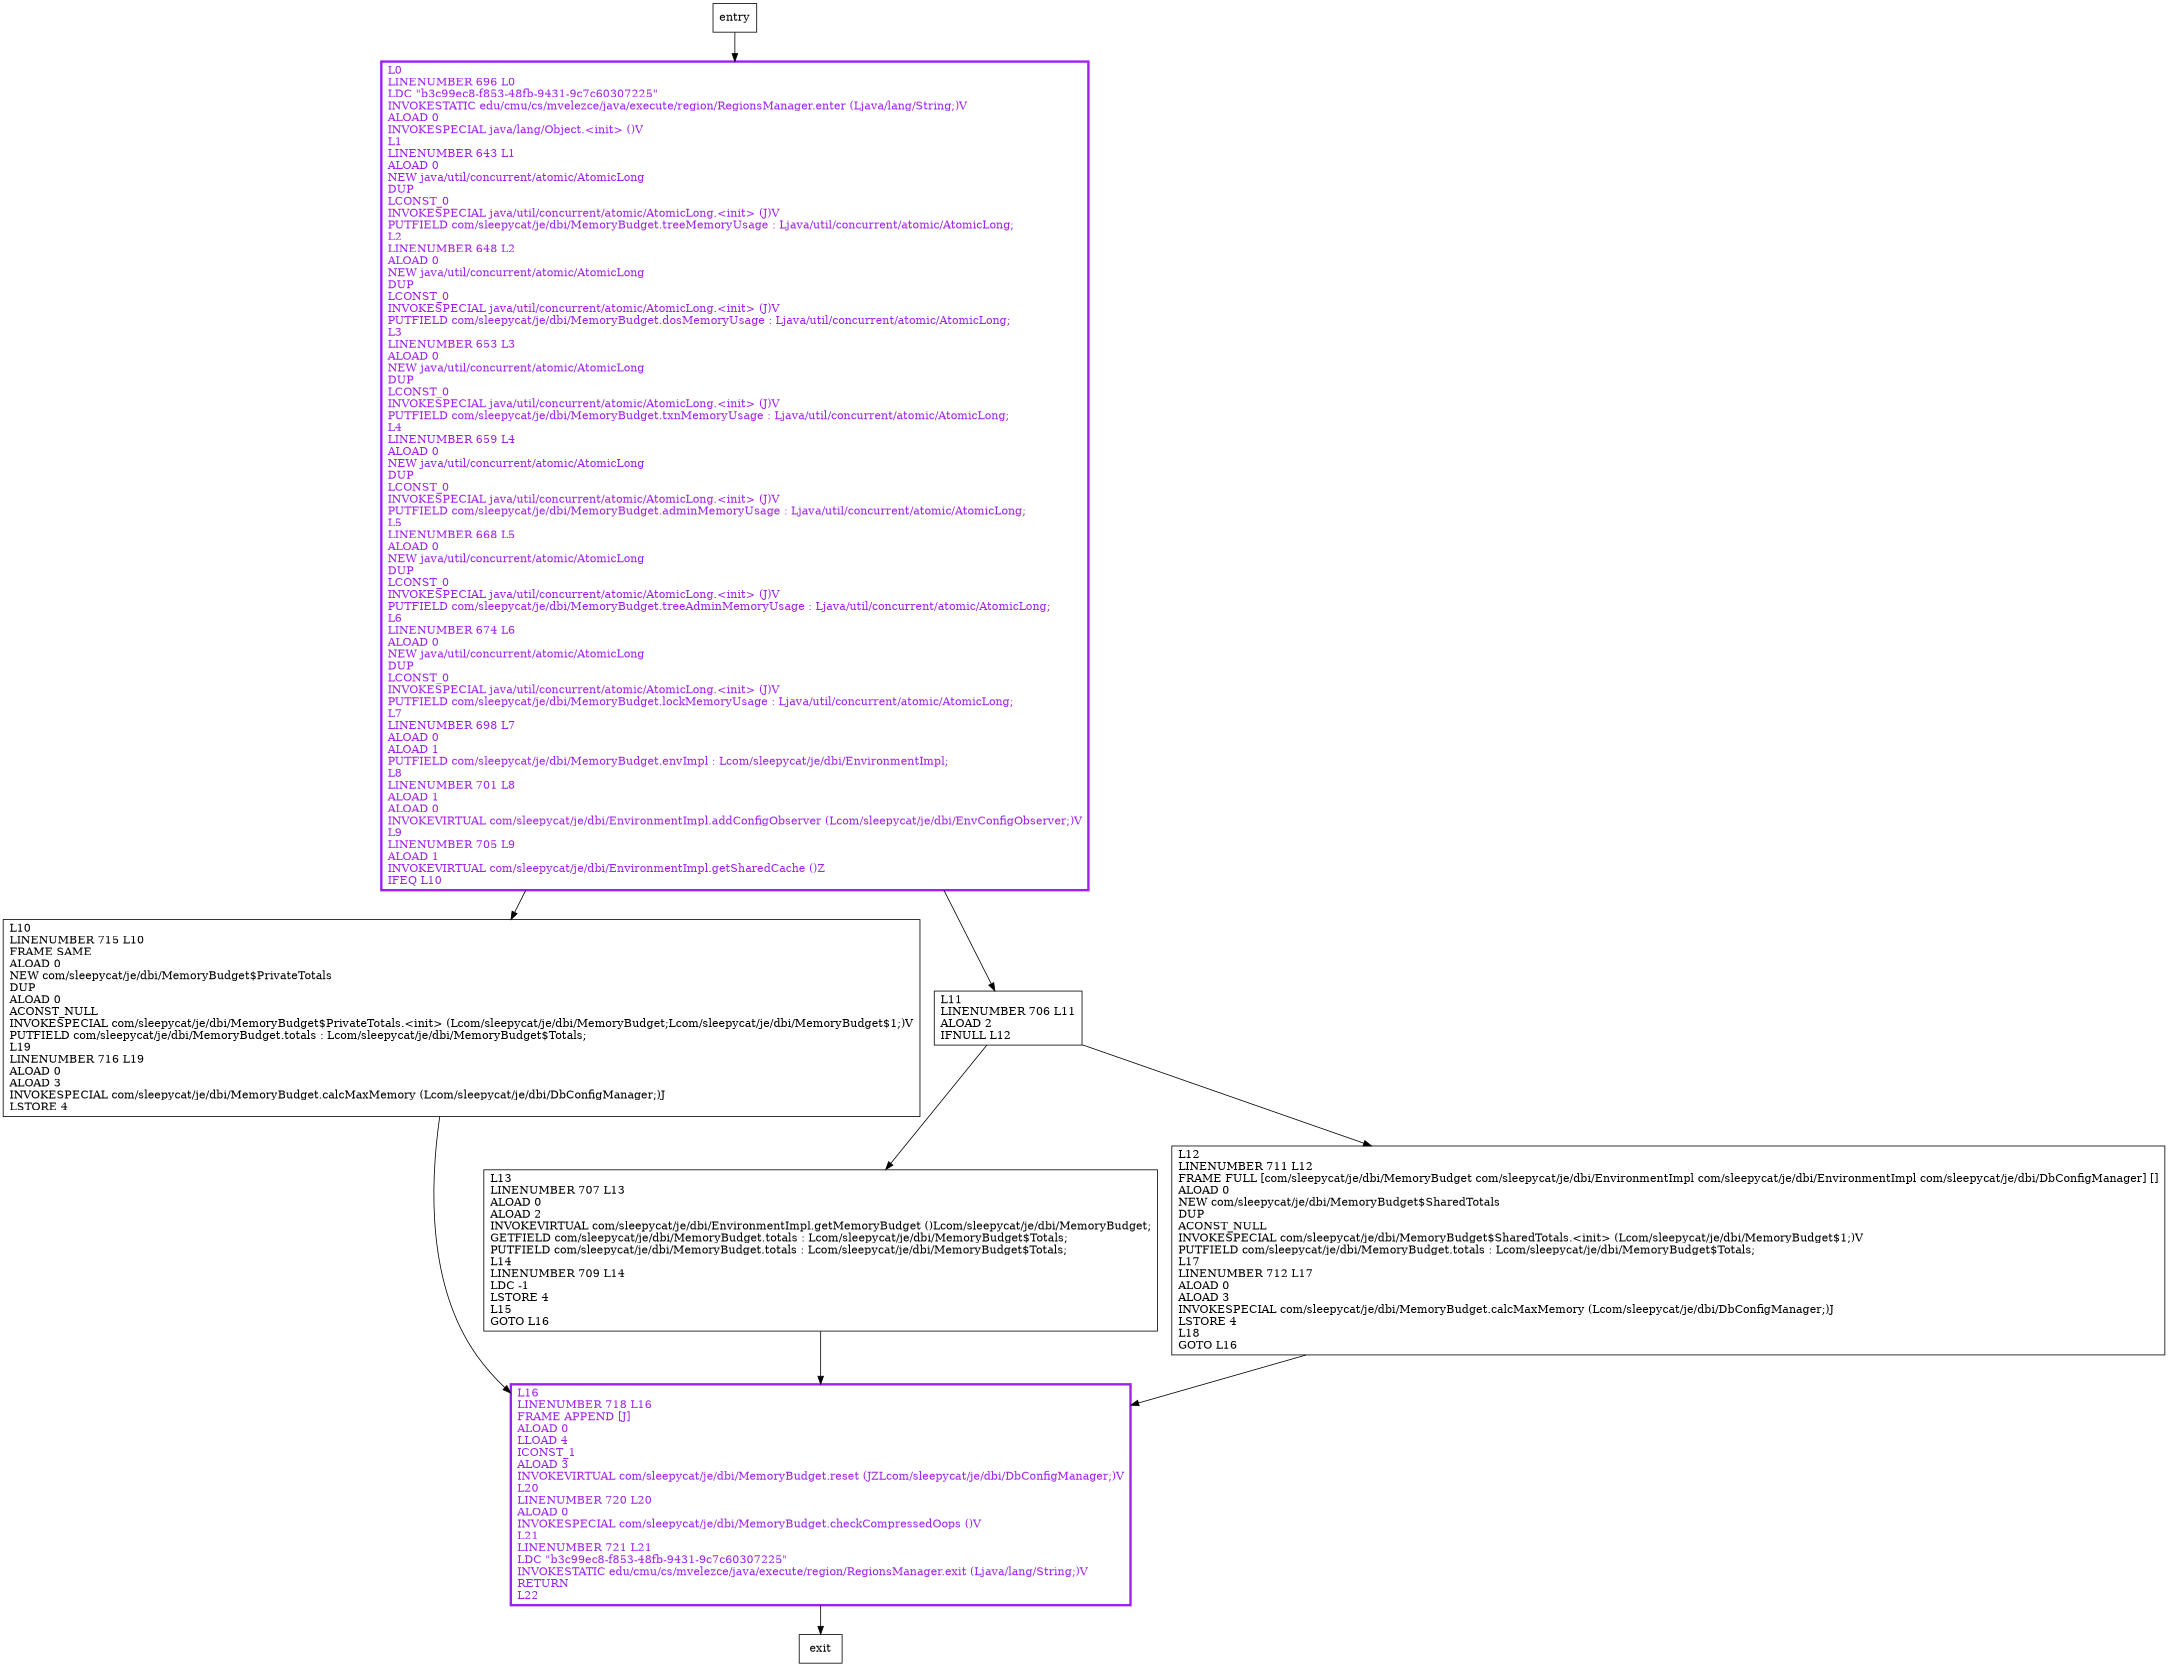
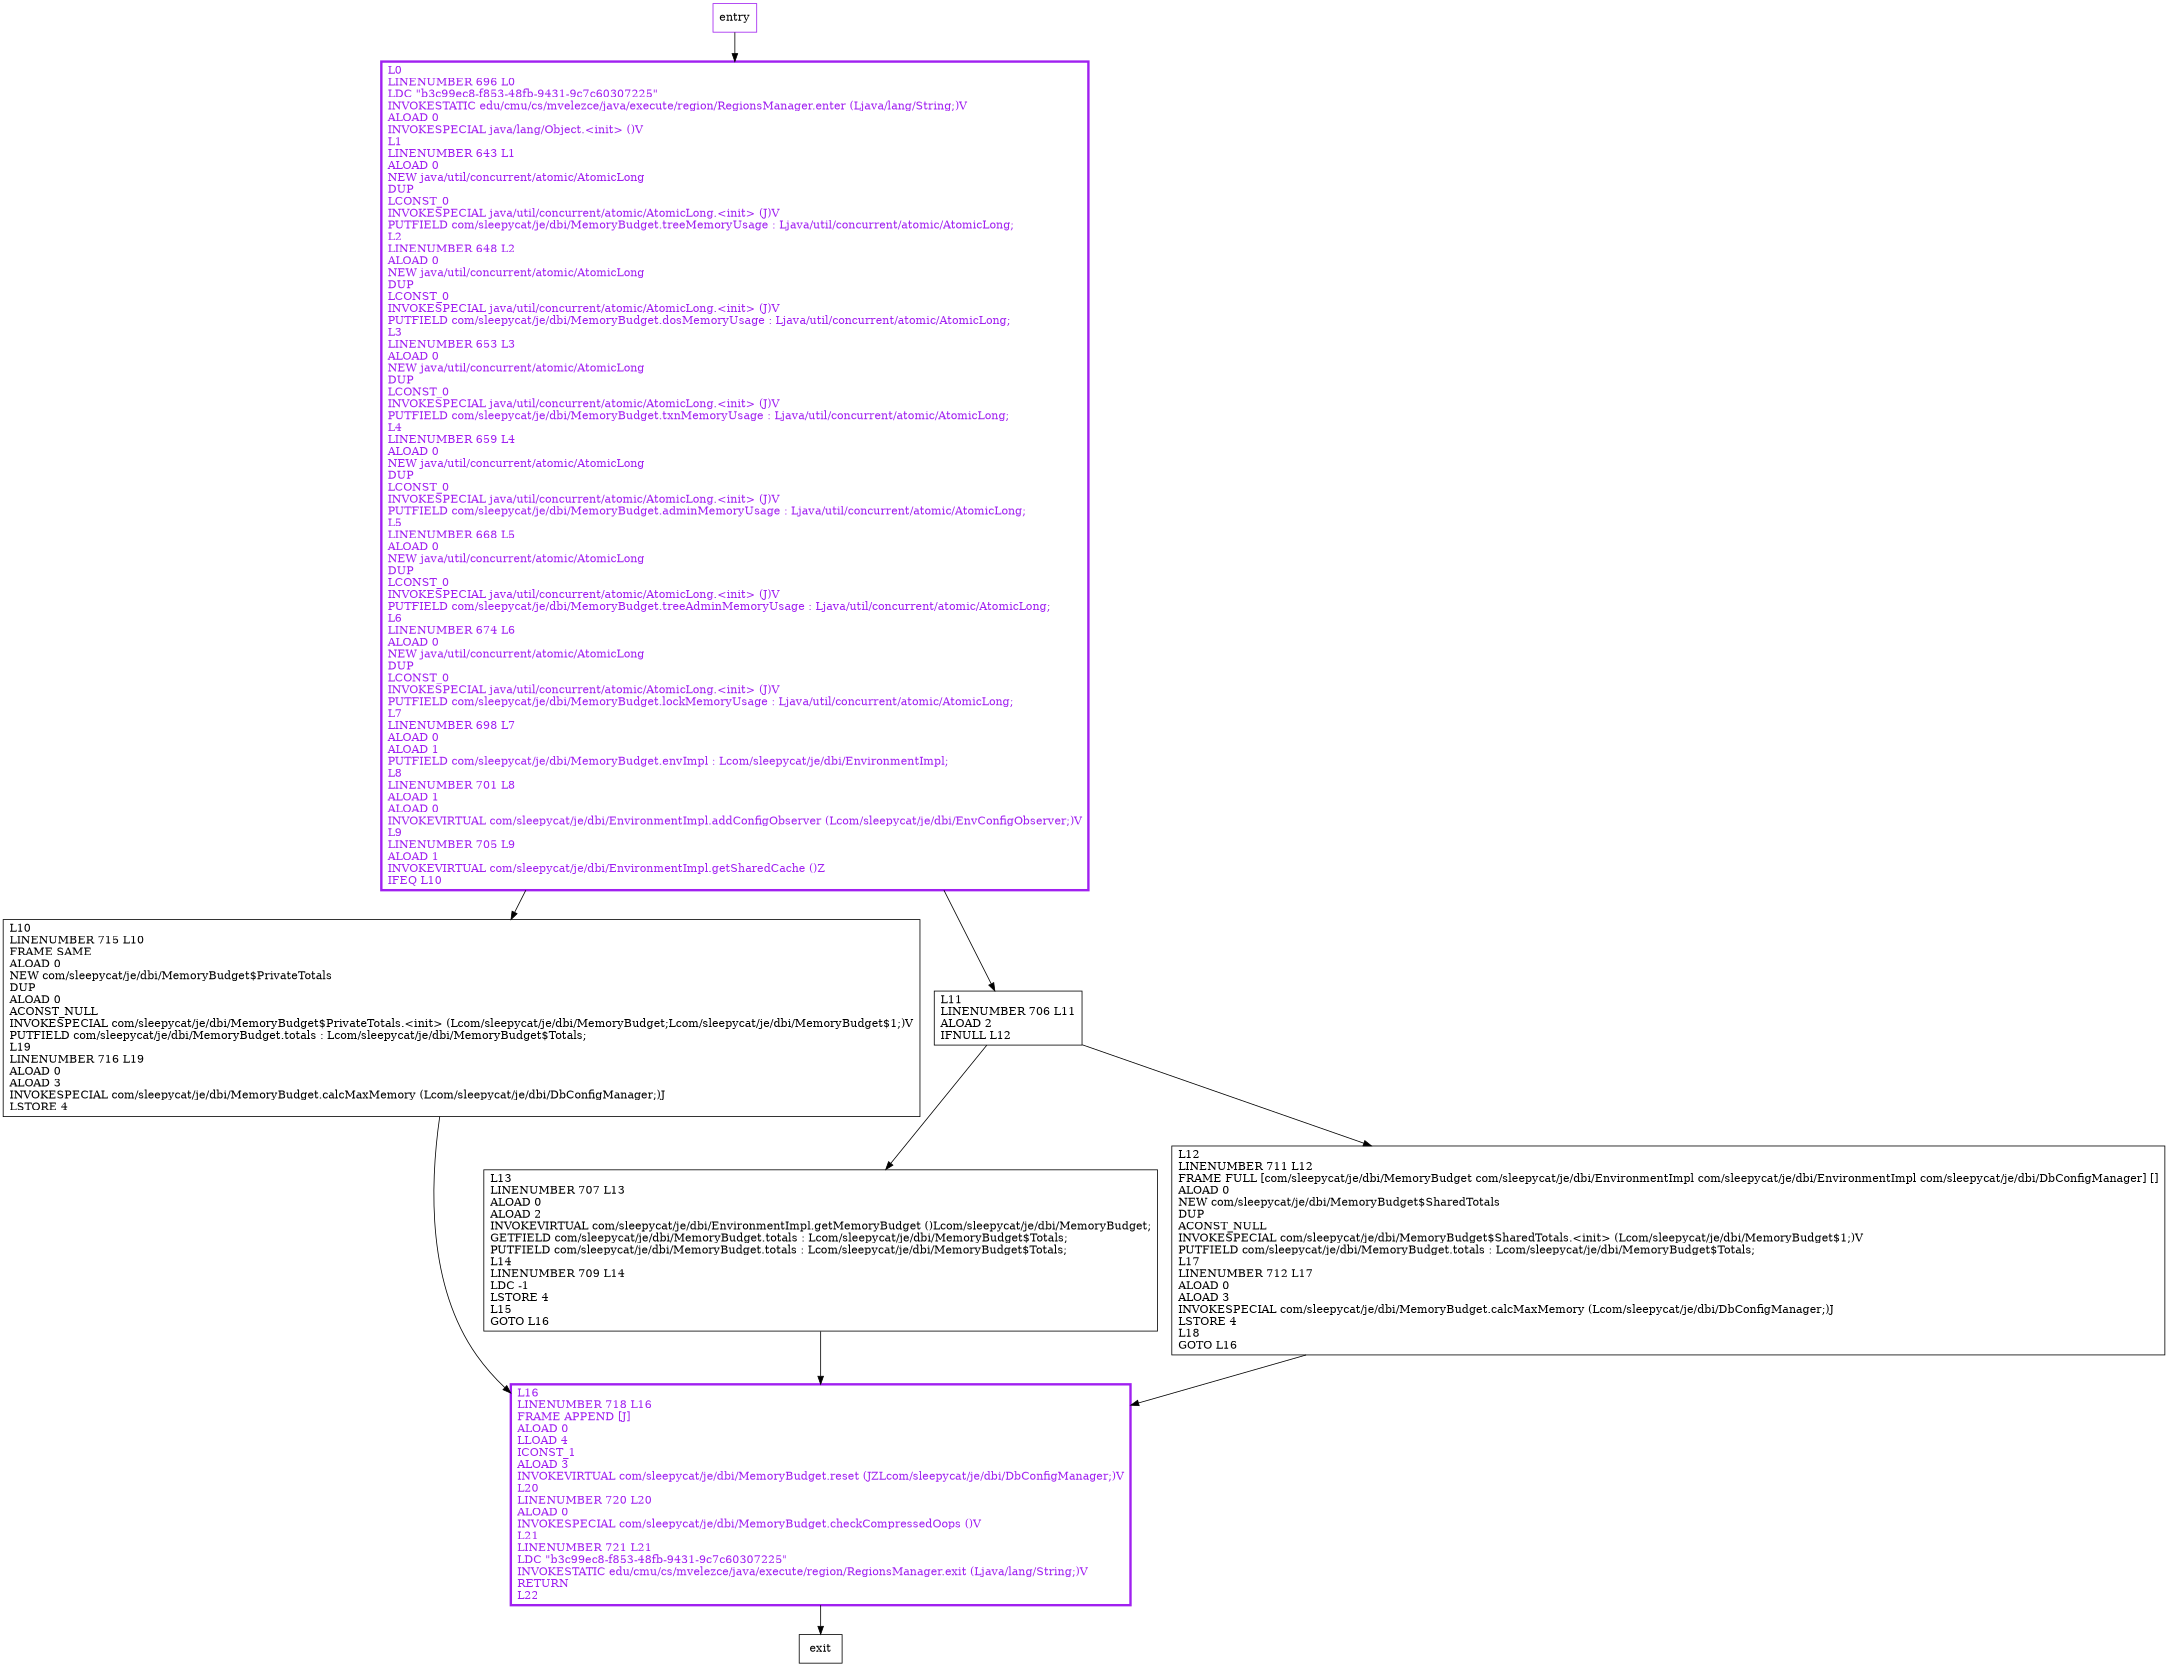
(735, 18) -> (735, 18)
